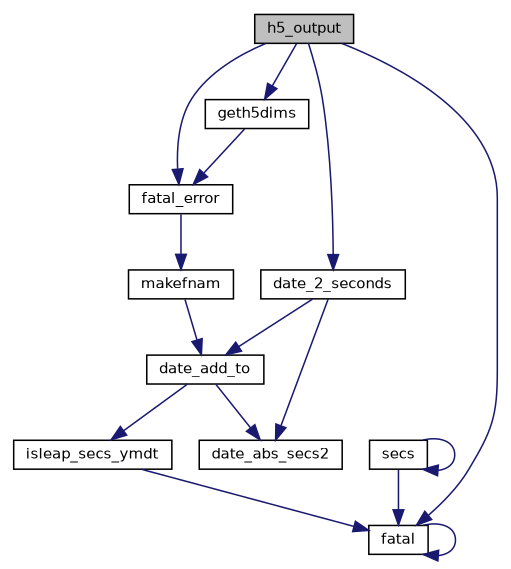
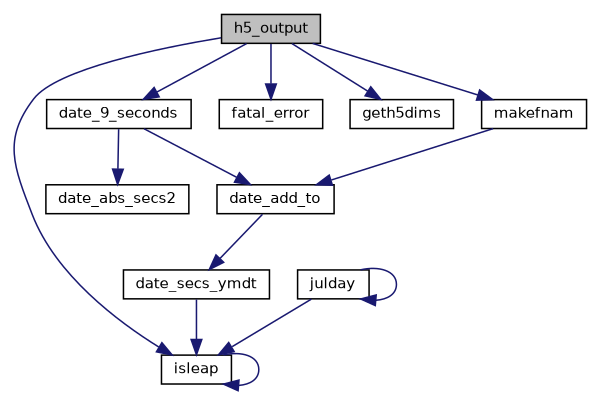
(224, 151) -> none
(181, 234) -> (395, 69)
(333, 284) -> (119, 114)
(233, 406) -> none
(93, 455) -> (196, 284)
(398, 455) -> (333, 284)
(398, 540) -> (196, 370)
